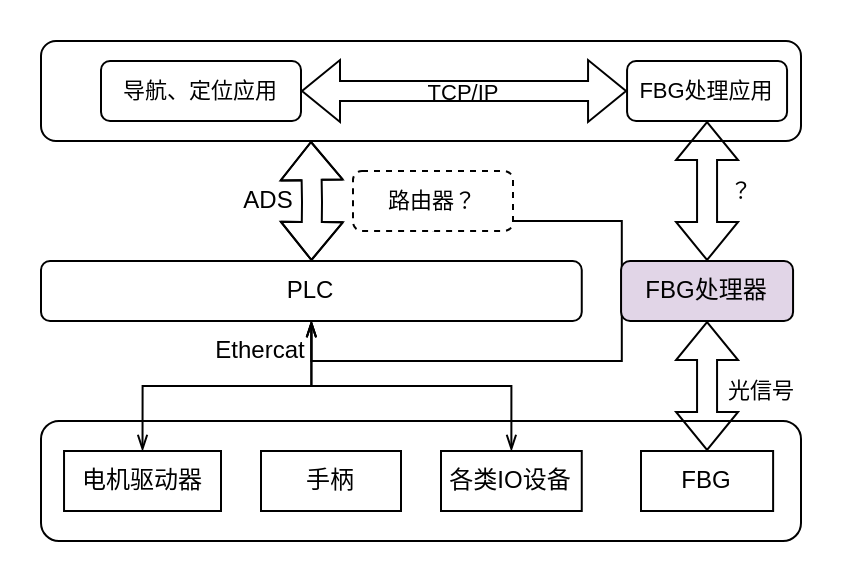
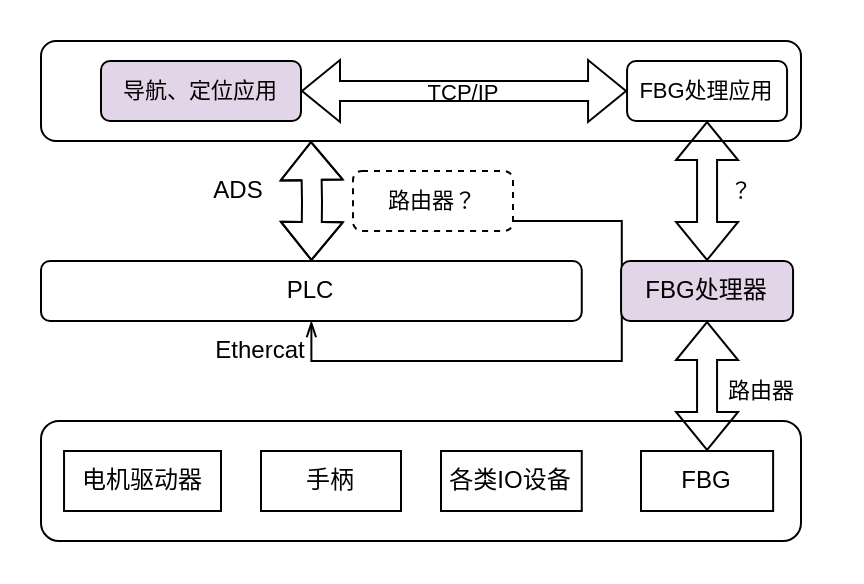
(201, 91) -> (201, 91)
(269, 201) -> (239, 191)
(196, 386) -> none
(443, 386) -> none
(762, 391) -> (762, 391)
